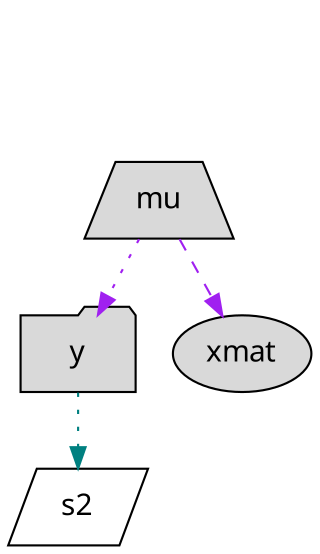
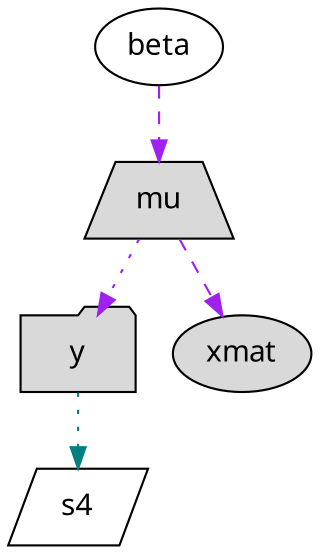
none -> (159, 47)
(78, 507) -> (78, 507)
